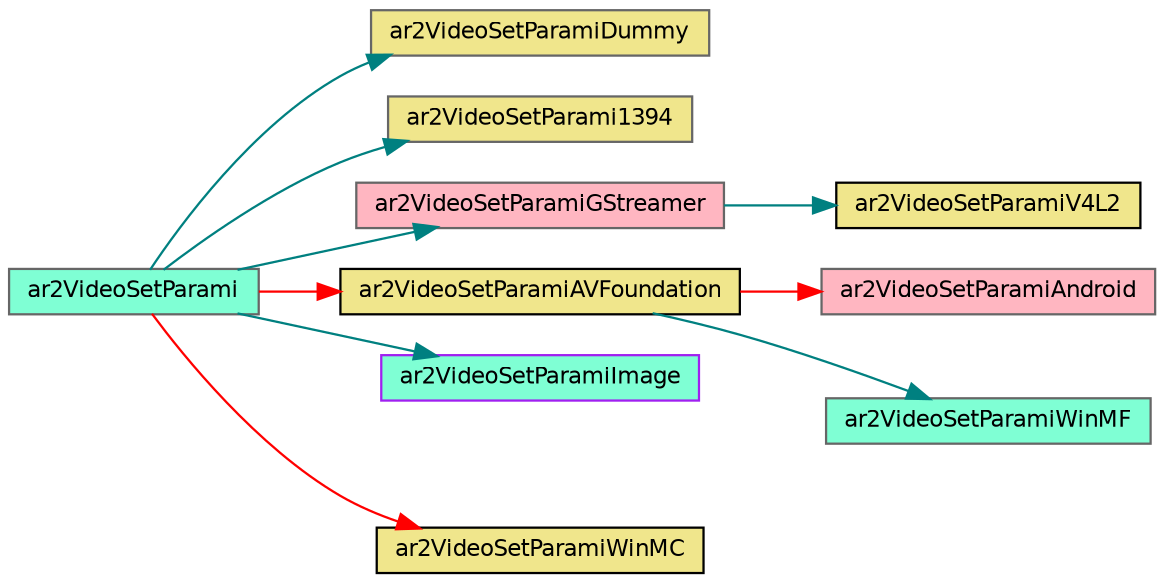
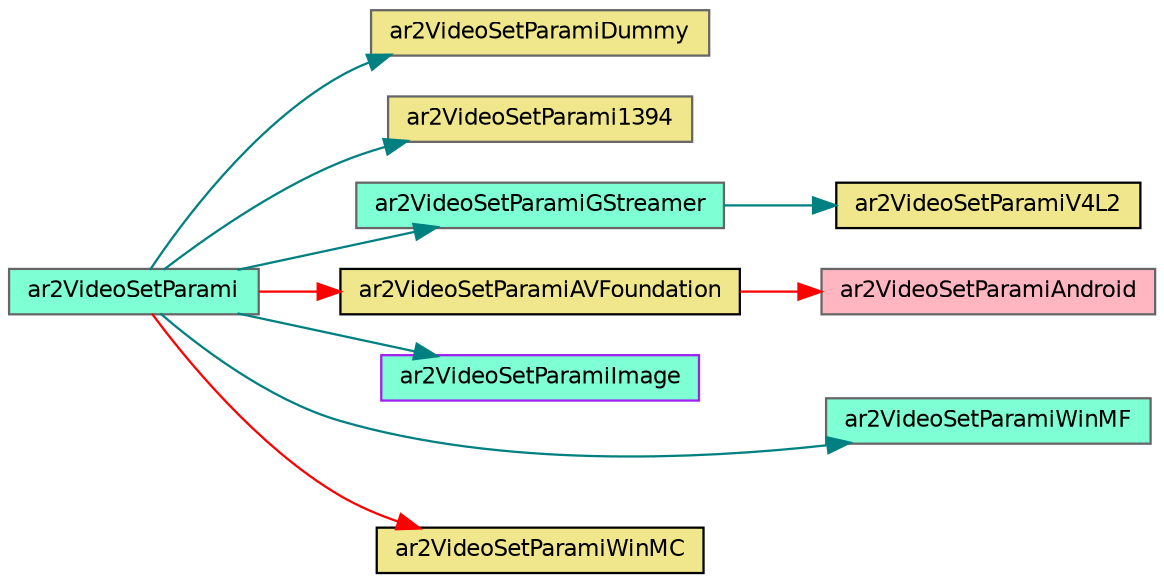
(540, 205) -> (540, 205)
(782, 347) -> (477, 448)
